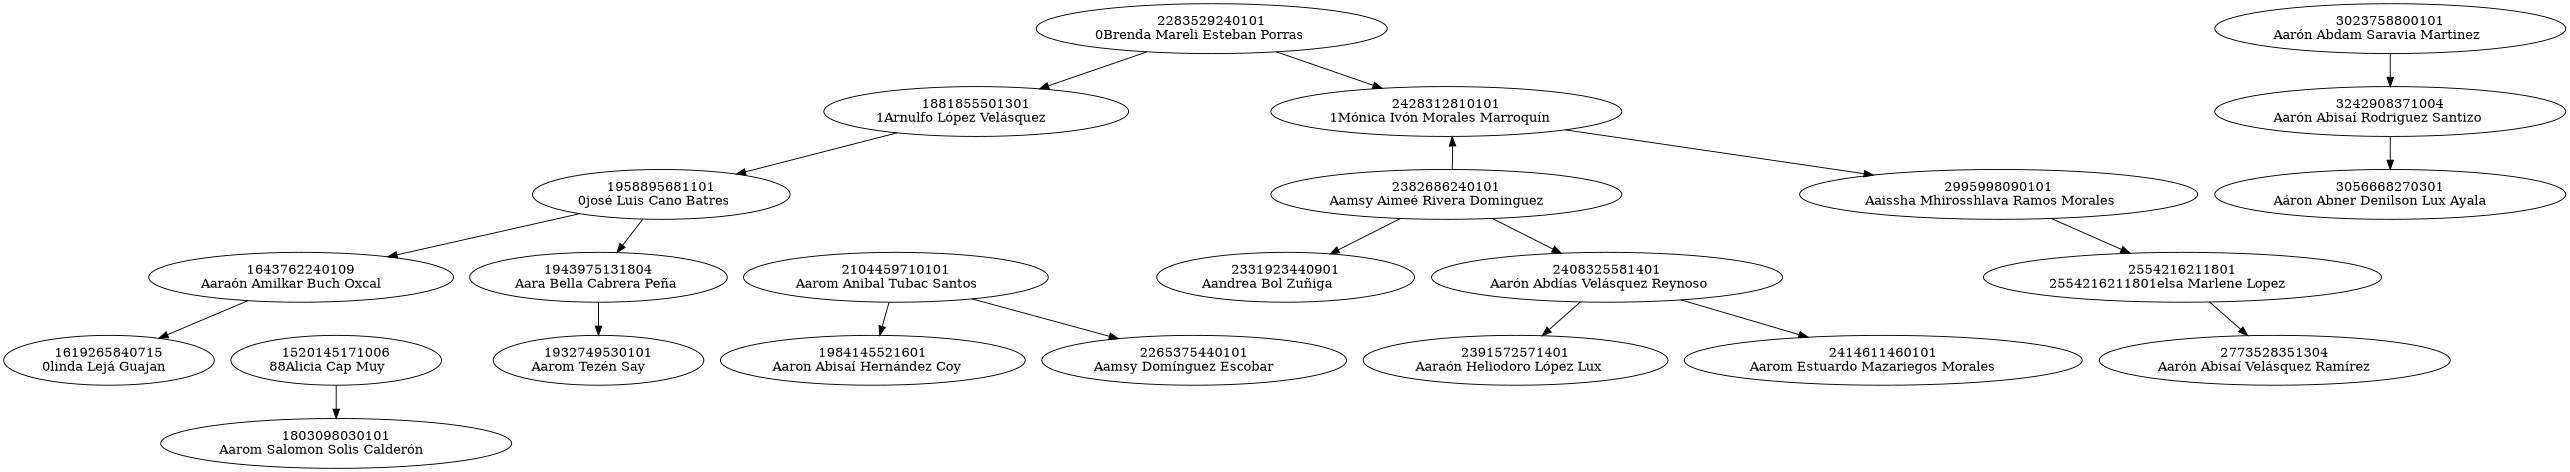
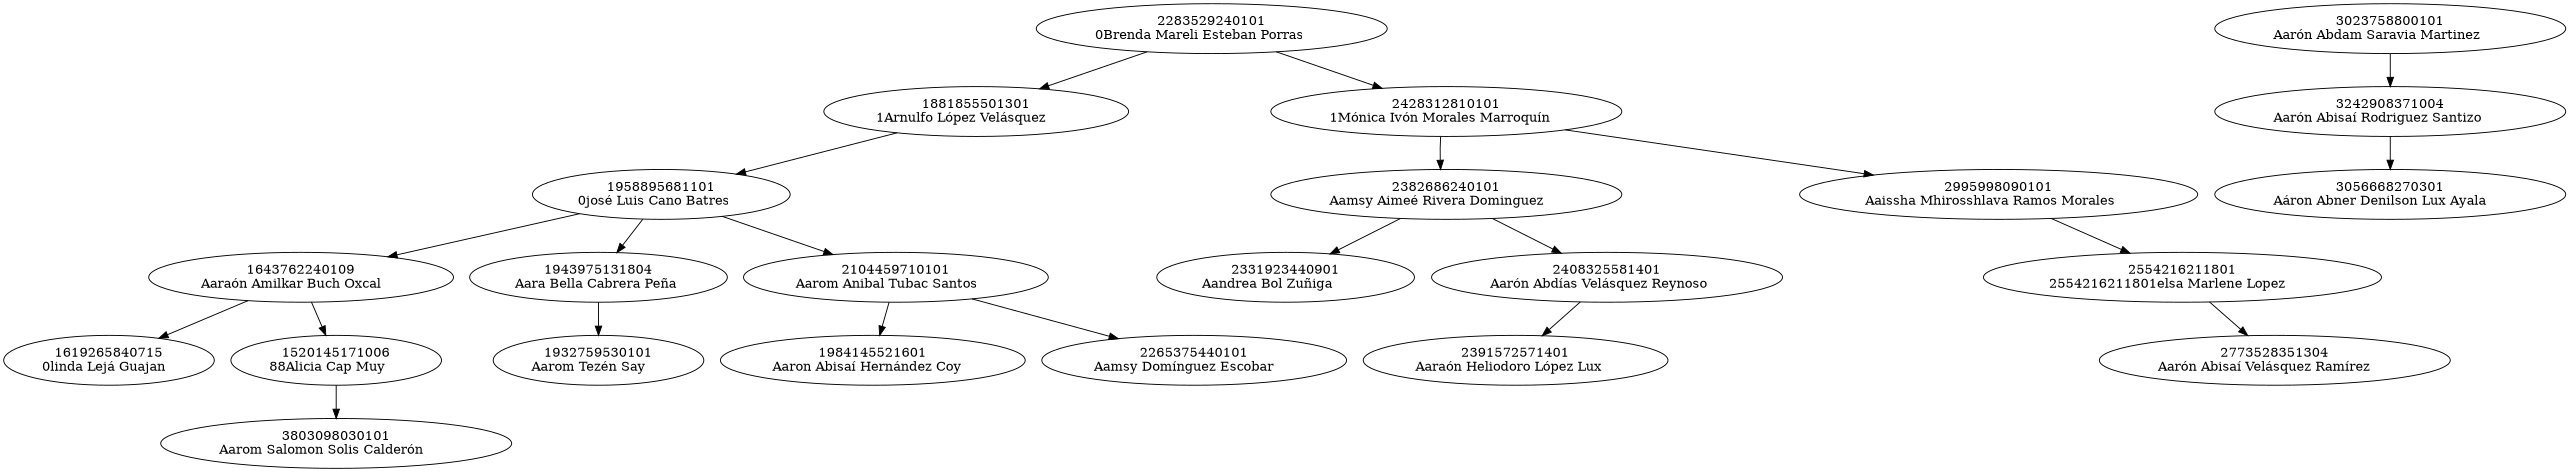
(1453, 158) -> (1440, 148)
none -> (773, 234)
none -> (317, 314)
(598, 360) -> (598, 360)
(1883, 360) -> none
(336, 443) -> (336, 443)
